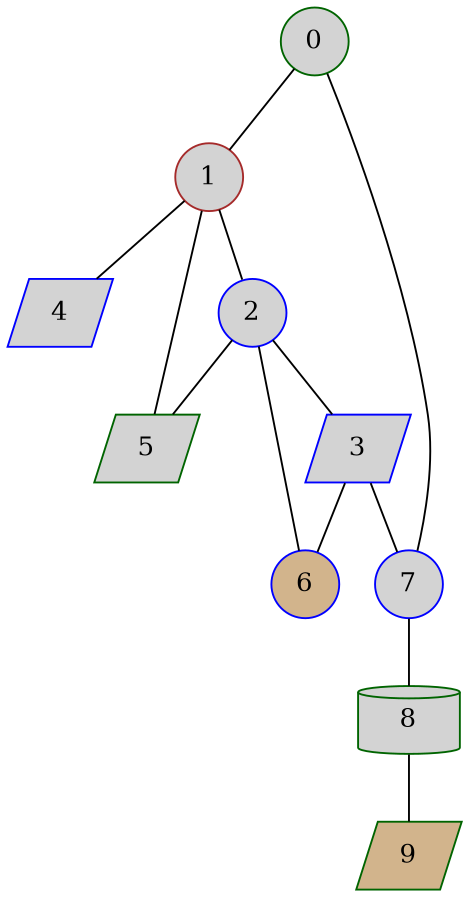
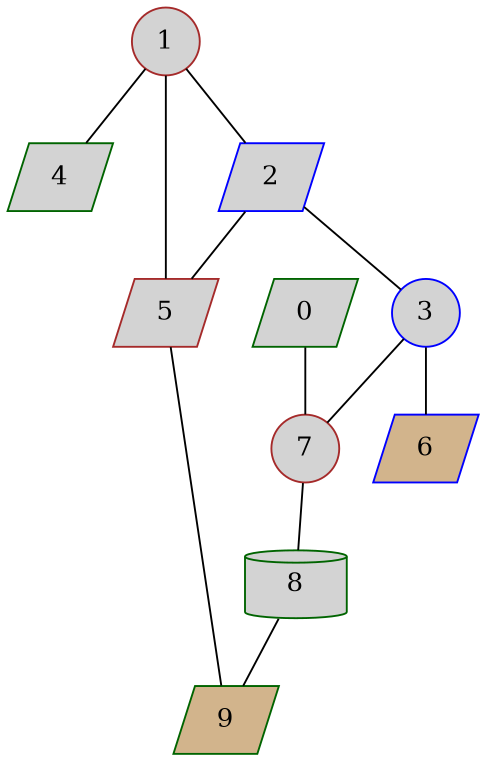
(315, 41) -> (305, 313)
(262, 109) -> none
(60, 313) -> (60, 177)
(253, 313) -> (271, 177)
(147, 449) -> (166, 313)
(279, 449) -> none
(358, 449) -> (426, 313)
none -> (196, 516)
(305, 584) -> (426, 449)
(409, 584) -> (305, 449)
